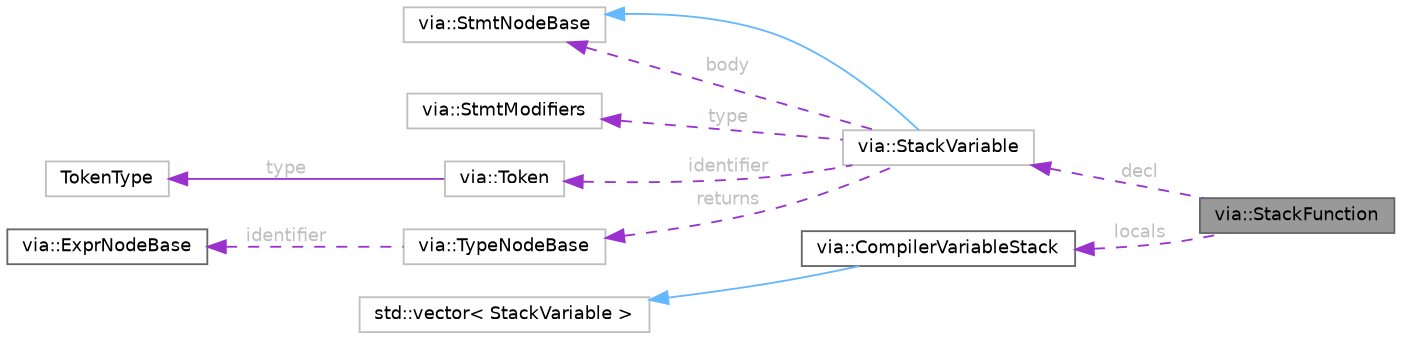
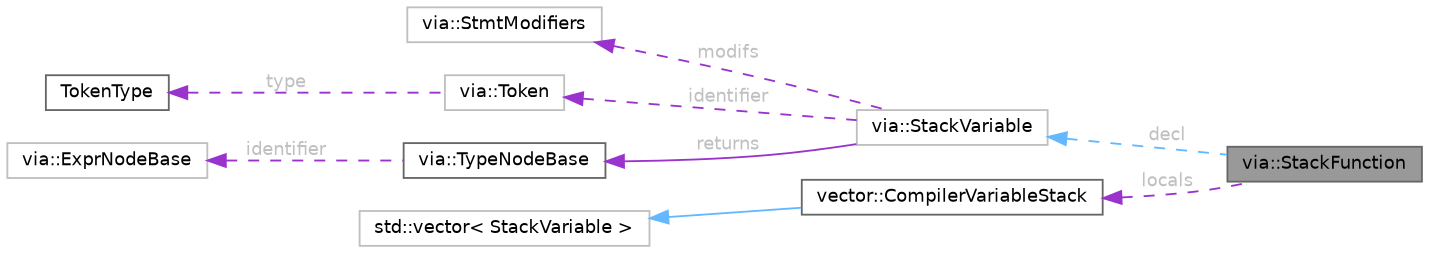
(505, 25) -> none
(726, 117) -> (726, 53)
(107, 179) -> (107, 93)
(316, 179) -> (316, 93)
(1127, 183) -> (1147, 147)
(763, 211) -> (741, 157)
(107, 247) -> (107, 161)
(505, 247) -> (505, 161)
(938, 249) -> (952, 197)
